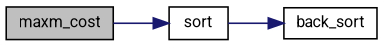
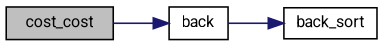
(60, 23) -> (60, 23)
(199, 23) -> (199, 23)
